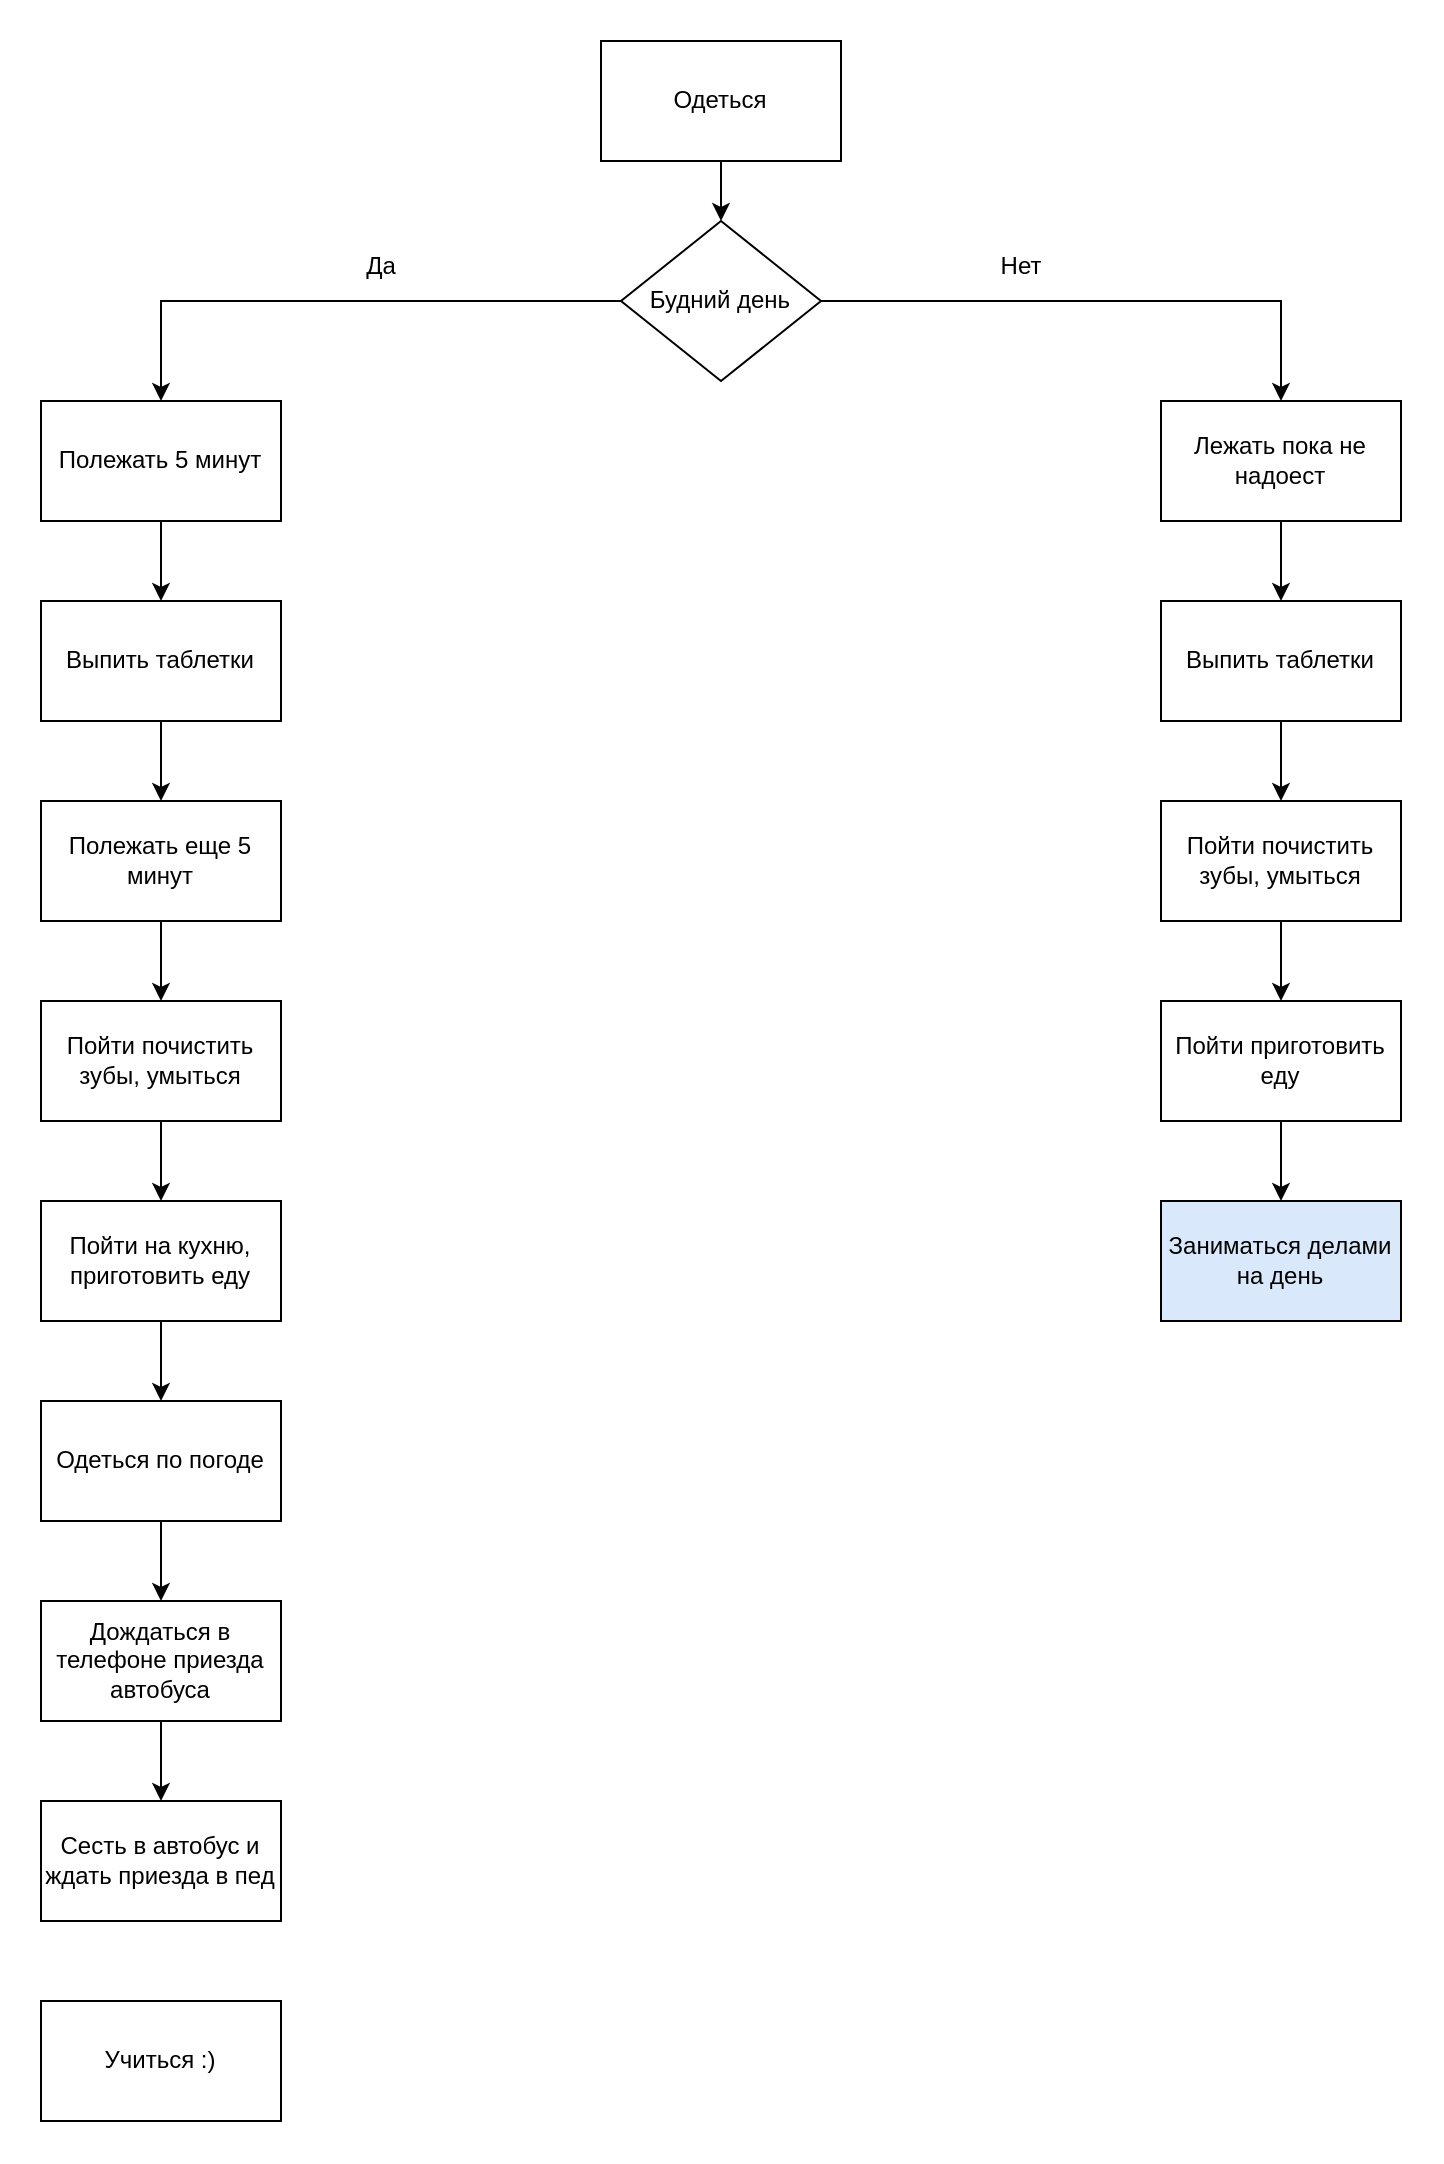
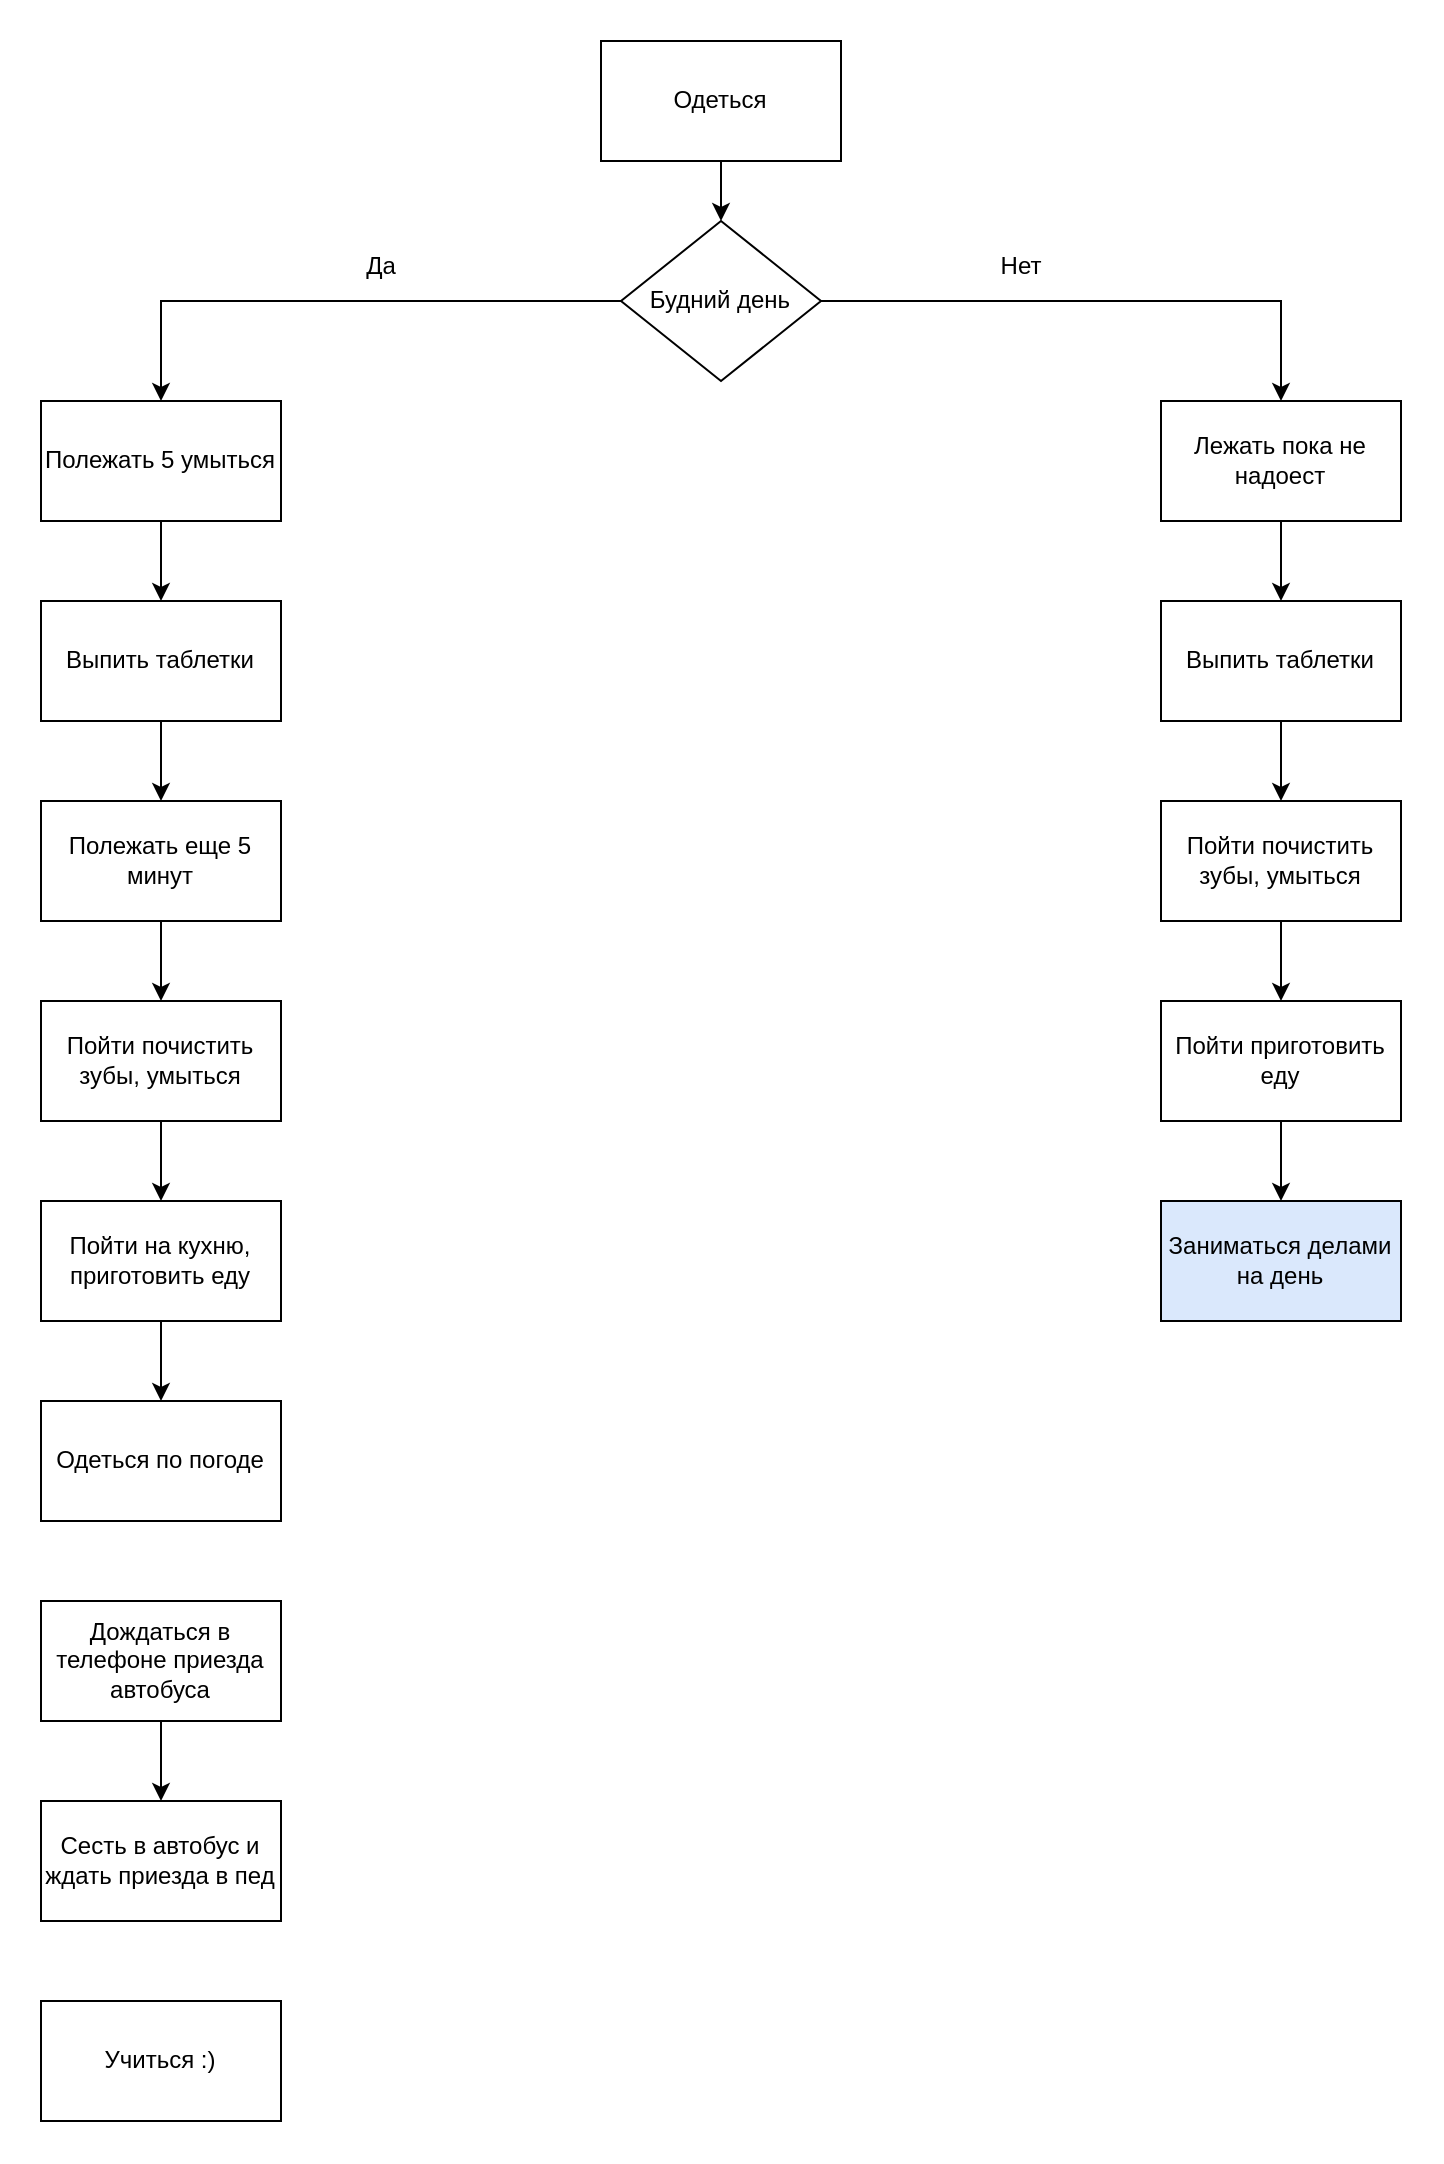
(161, 461) -> (161, 461)
(161, 1554) -> none
